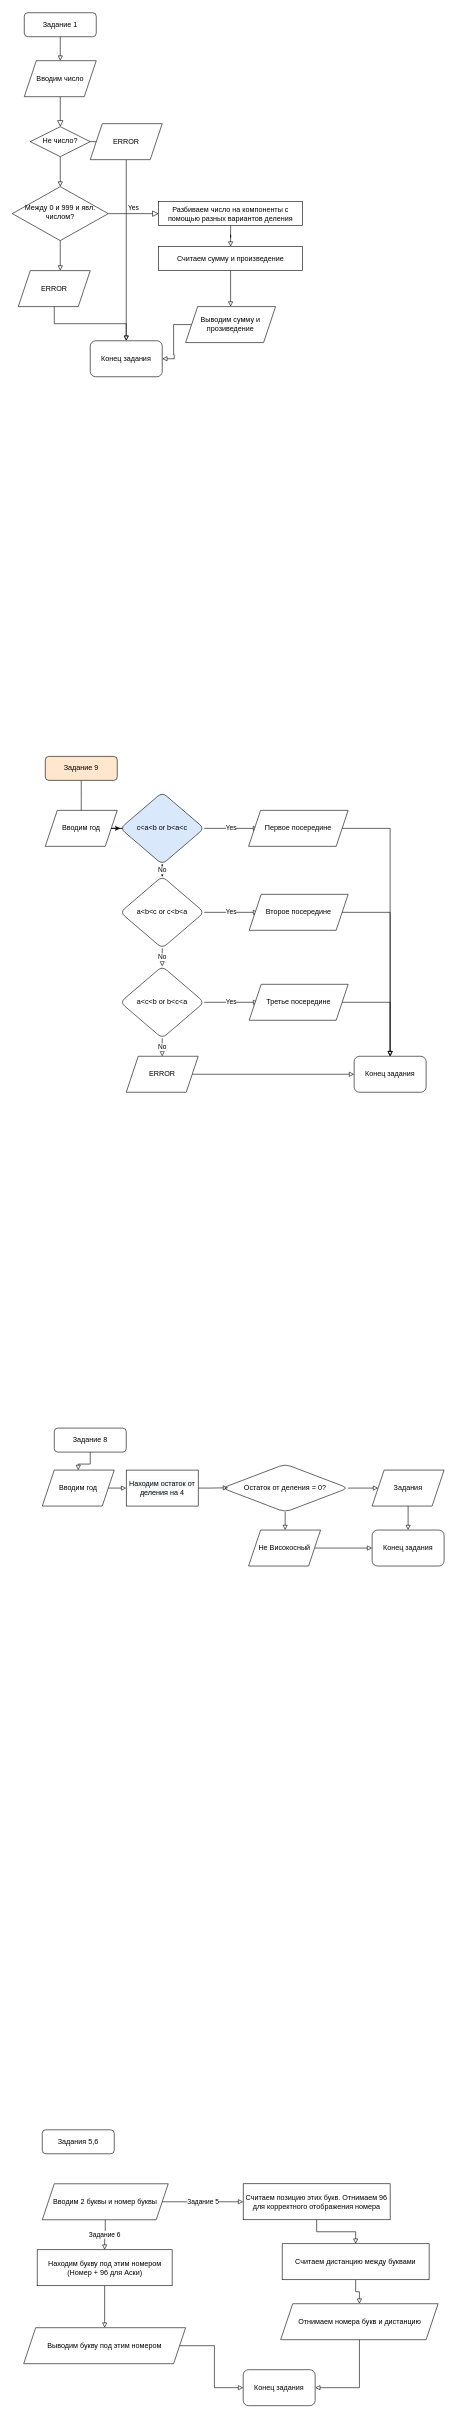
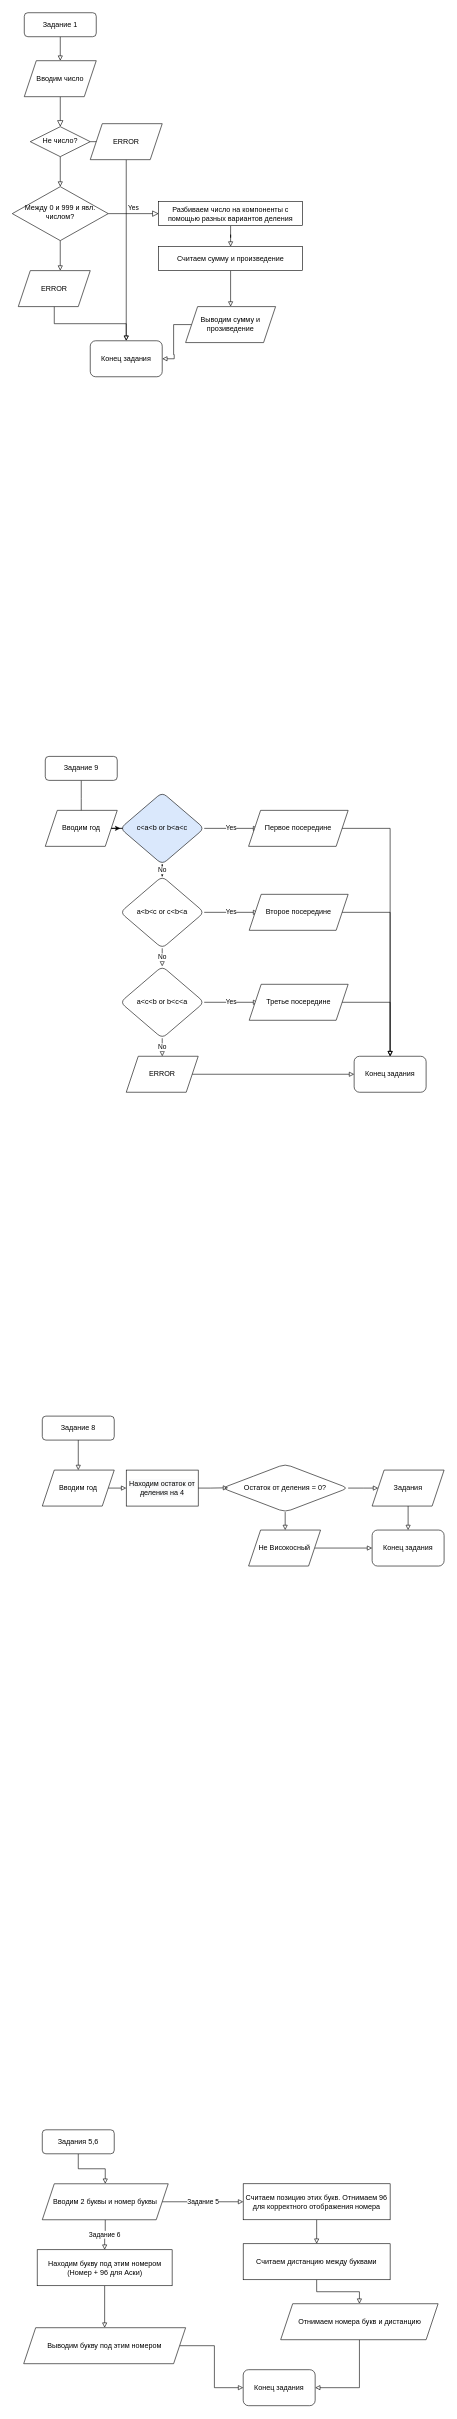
(81, 768) -> (81, 768)
(90, 1440) -> (78, 1428)
none -> (89, 2169)
(356, 2262) -> (317, 2262)
